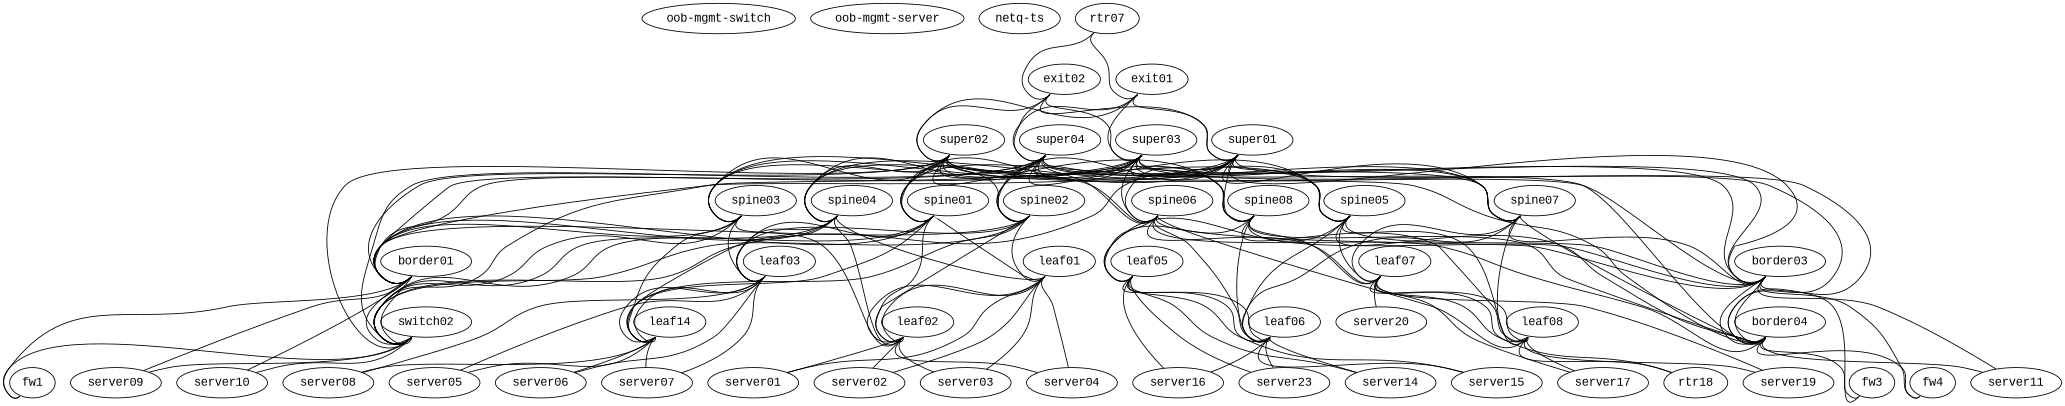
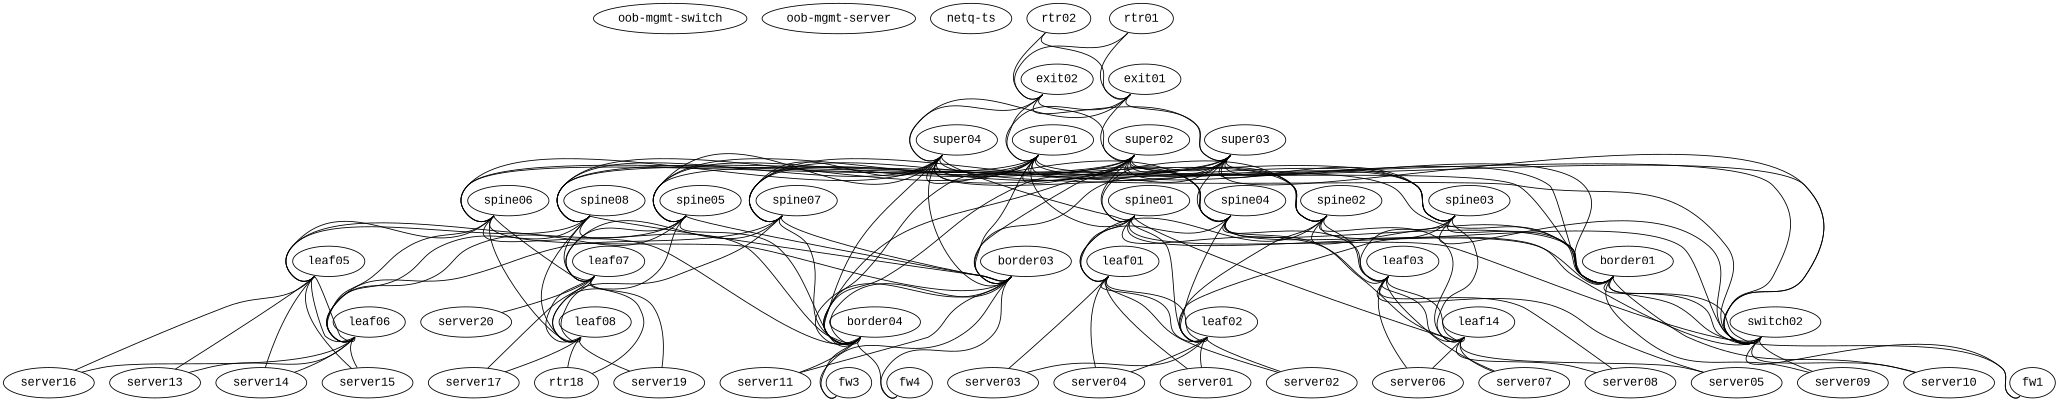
none -> (1059, 19)
(1107, 19) -> (1141, 19)
(1122, 198) -> none
(1284, 383) -> (155, 383)
